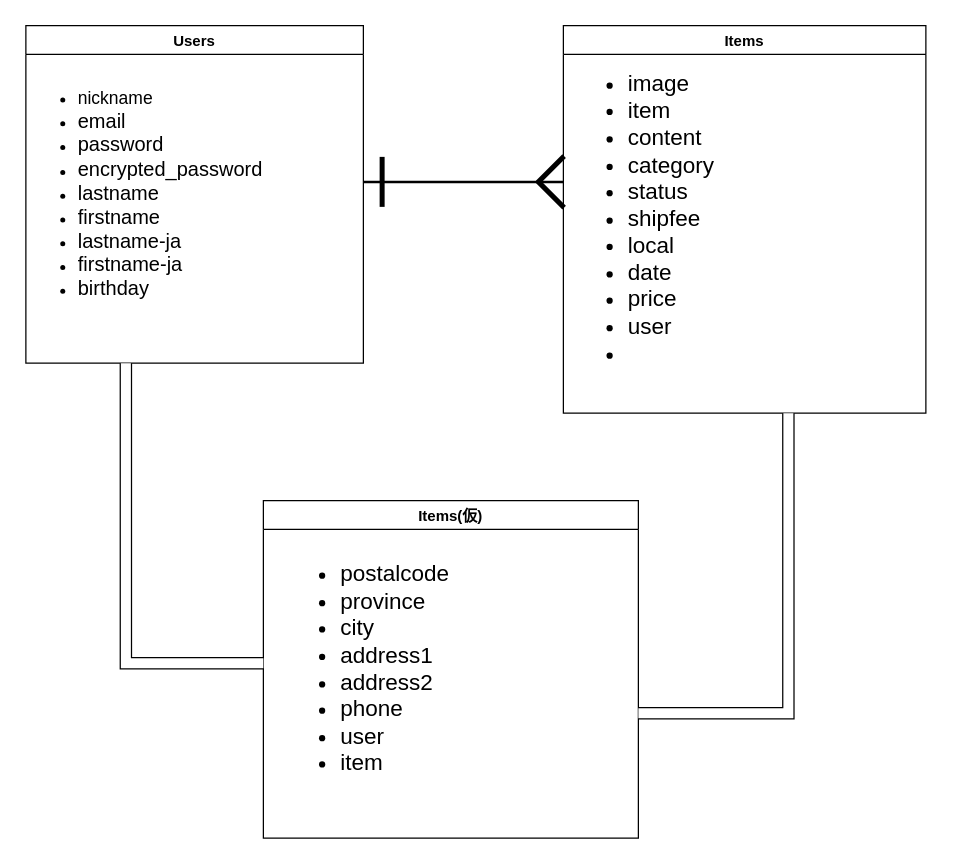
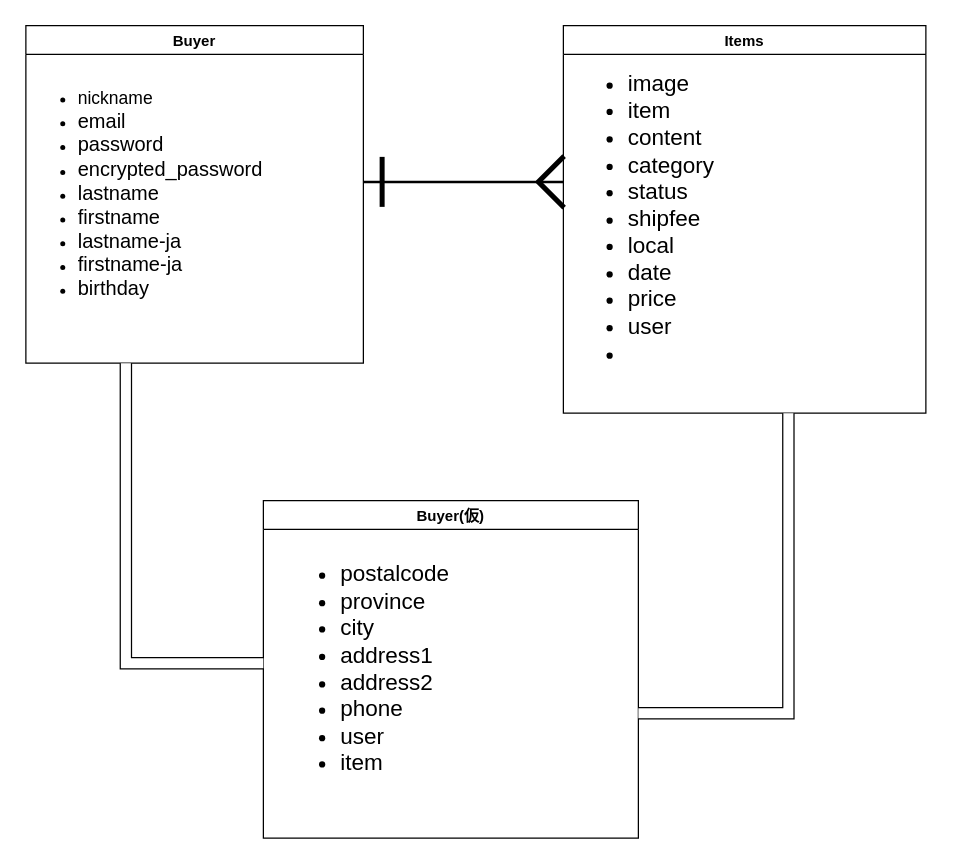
(194, 41) -> (194, 41)
(450, 516) -> (450, 516)
